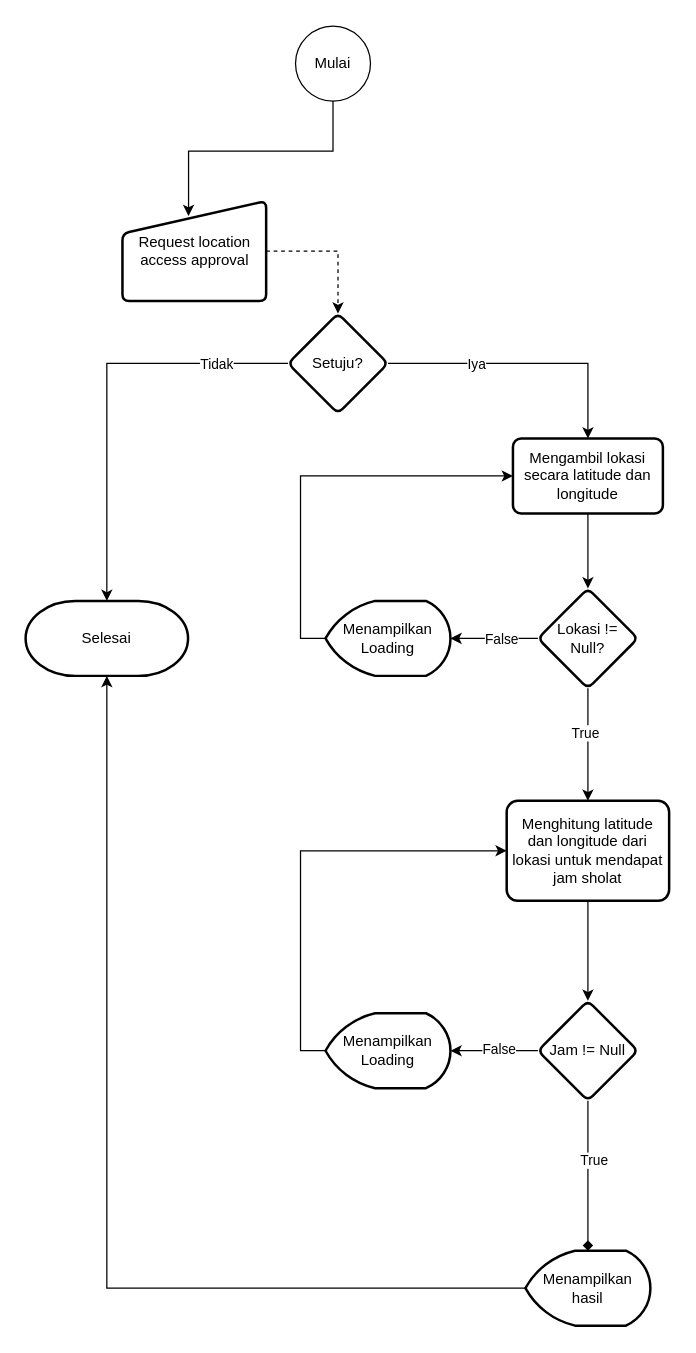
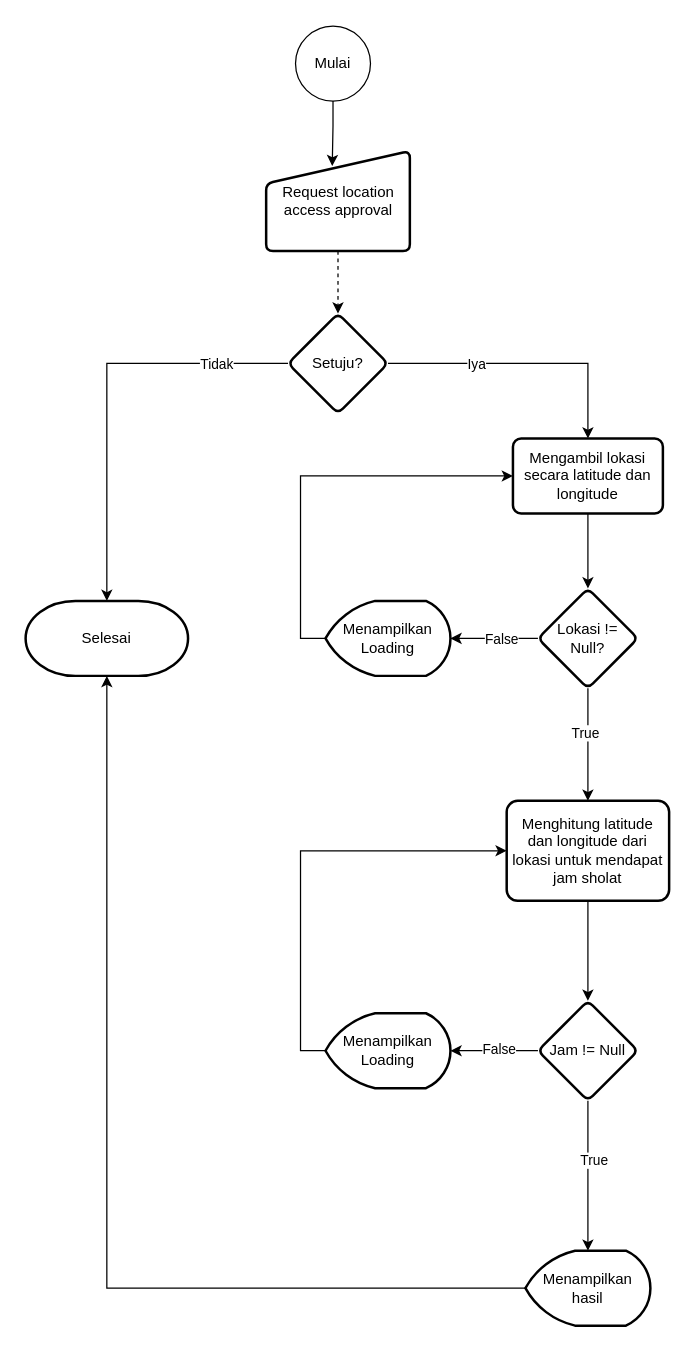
(194, 251) -> (338, 201)
(588, 1240) -> (588, 1241)
